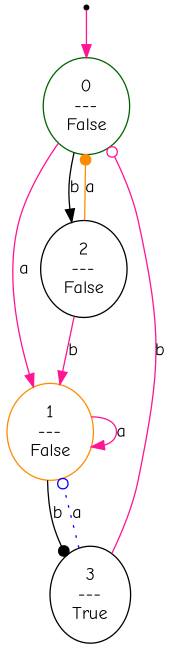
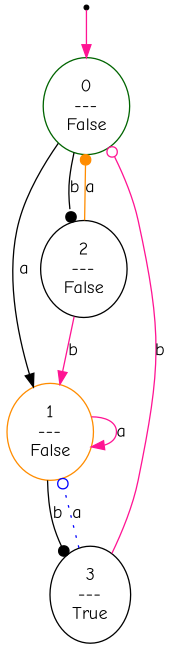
(69, 181) -> (69, 181)
(14, 255) -> (14, 255)
